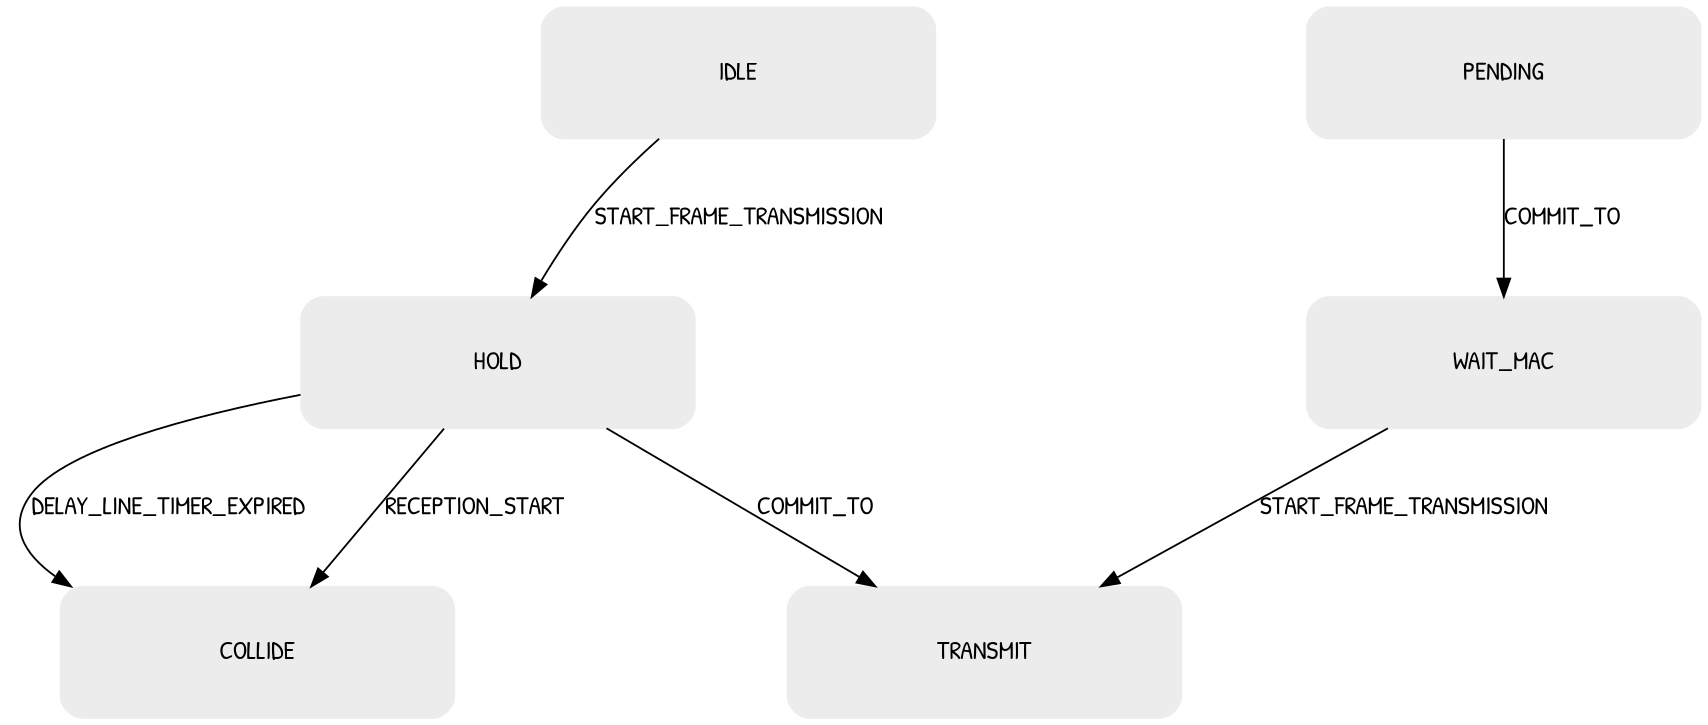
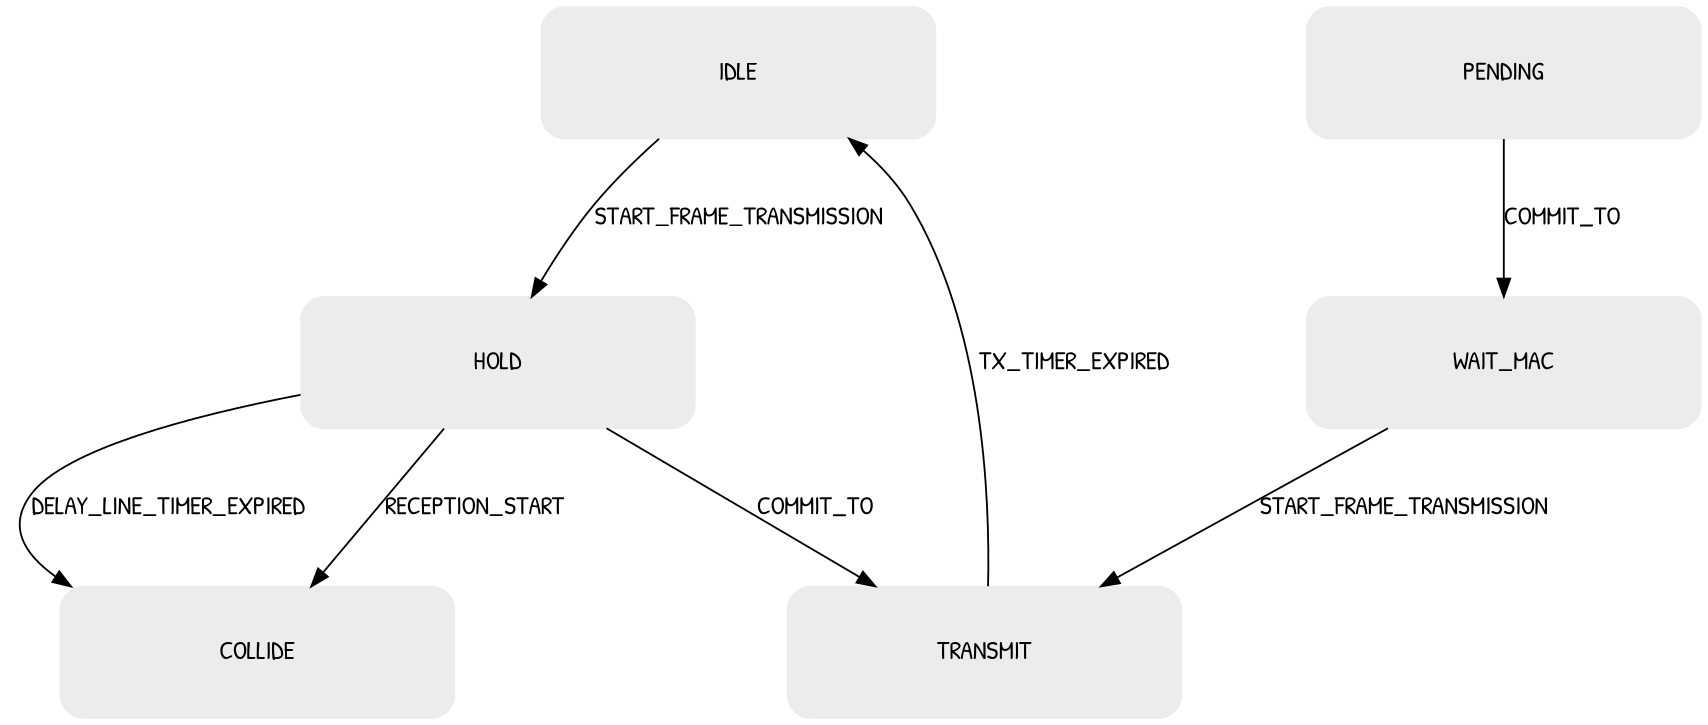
none -> (967, 355)
